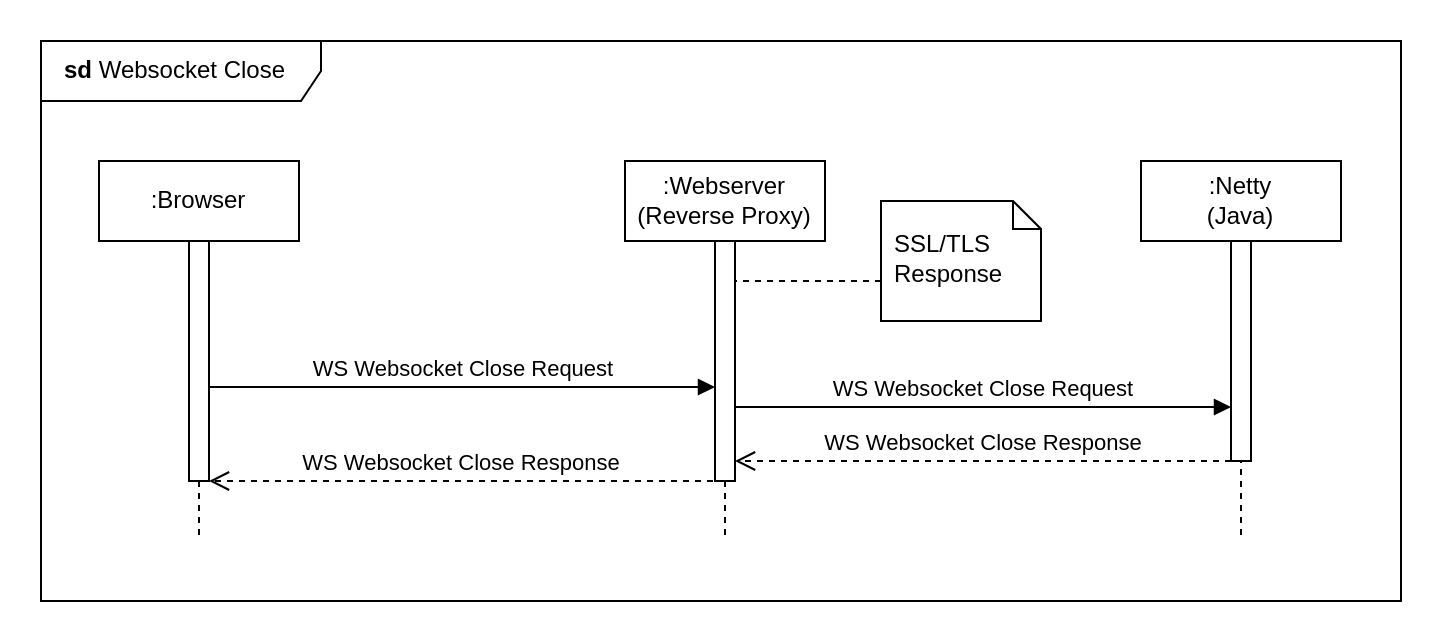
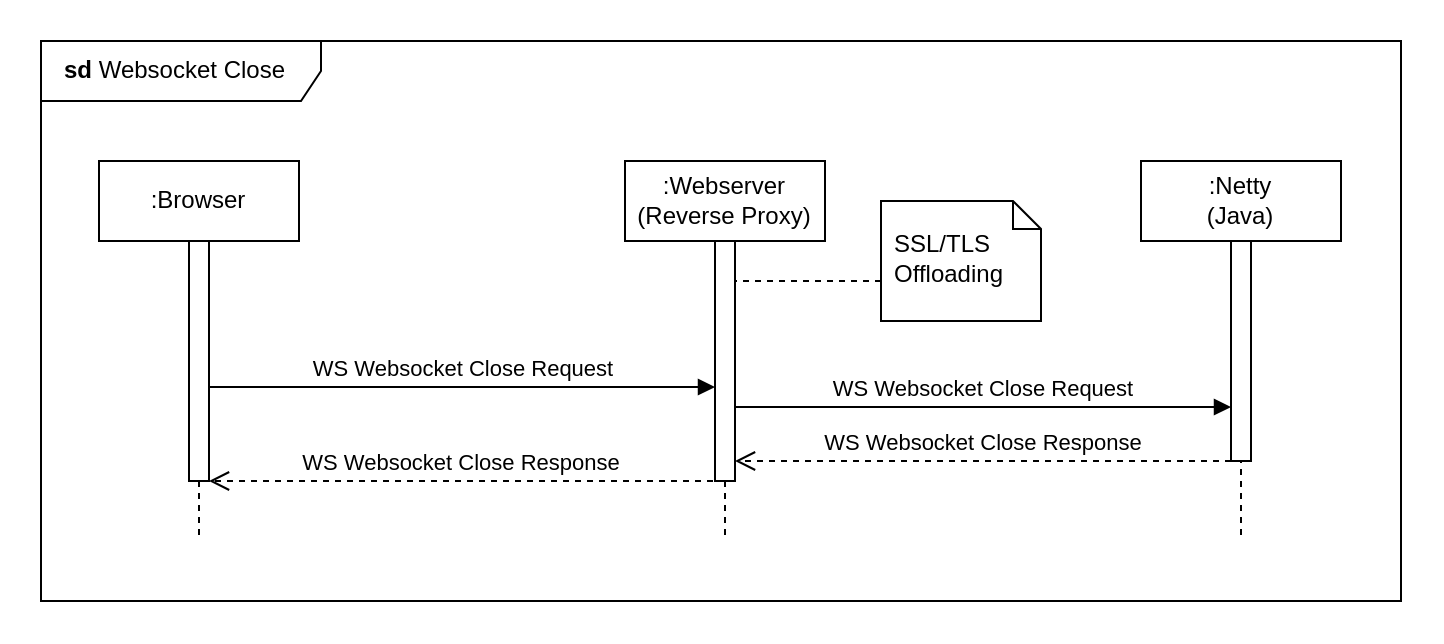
(968, 232) -> (968, 232)
